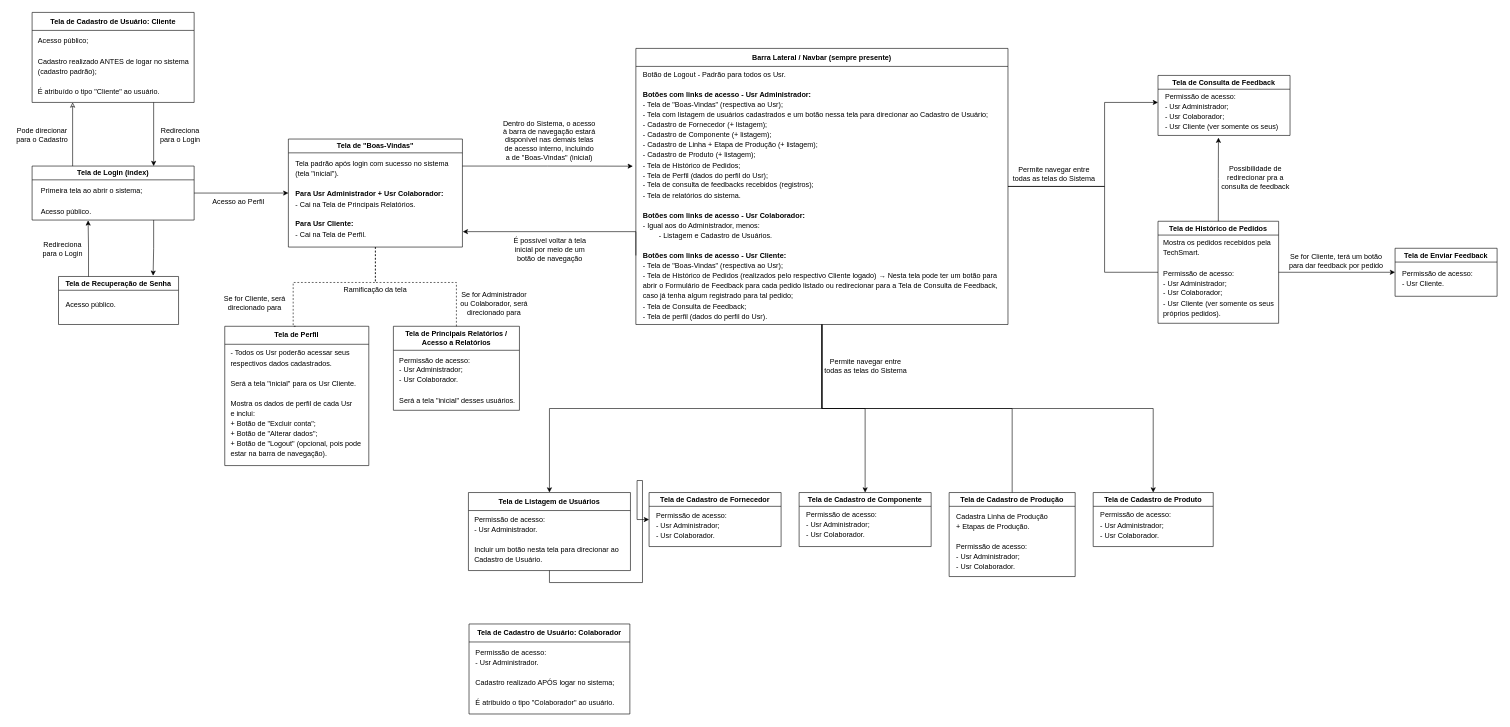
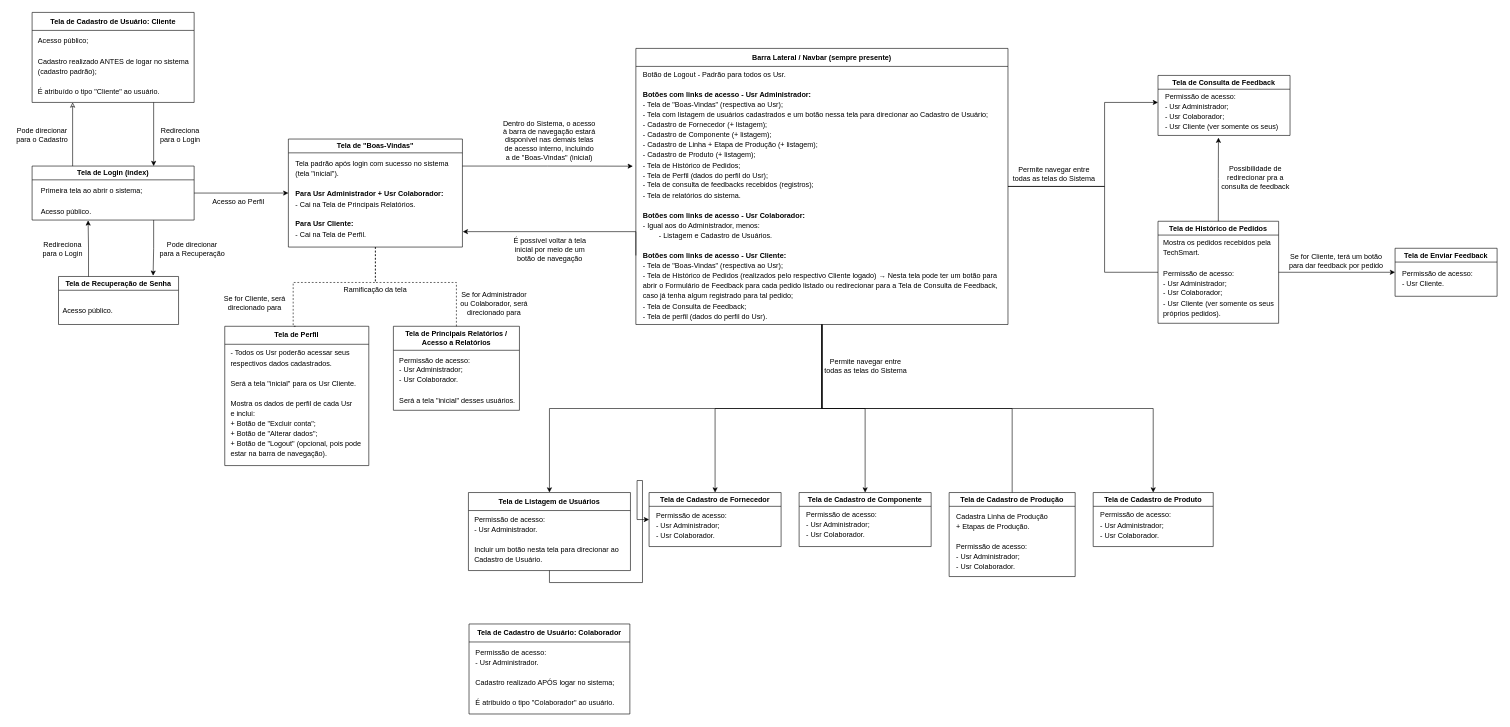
none -> (192, 249)
(98, 305) -> (95, 311)
none -> (715, 487)
